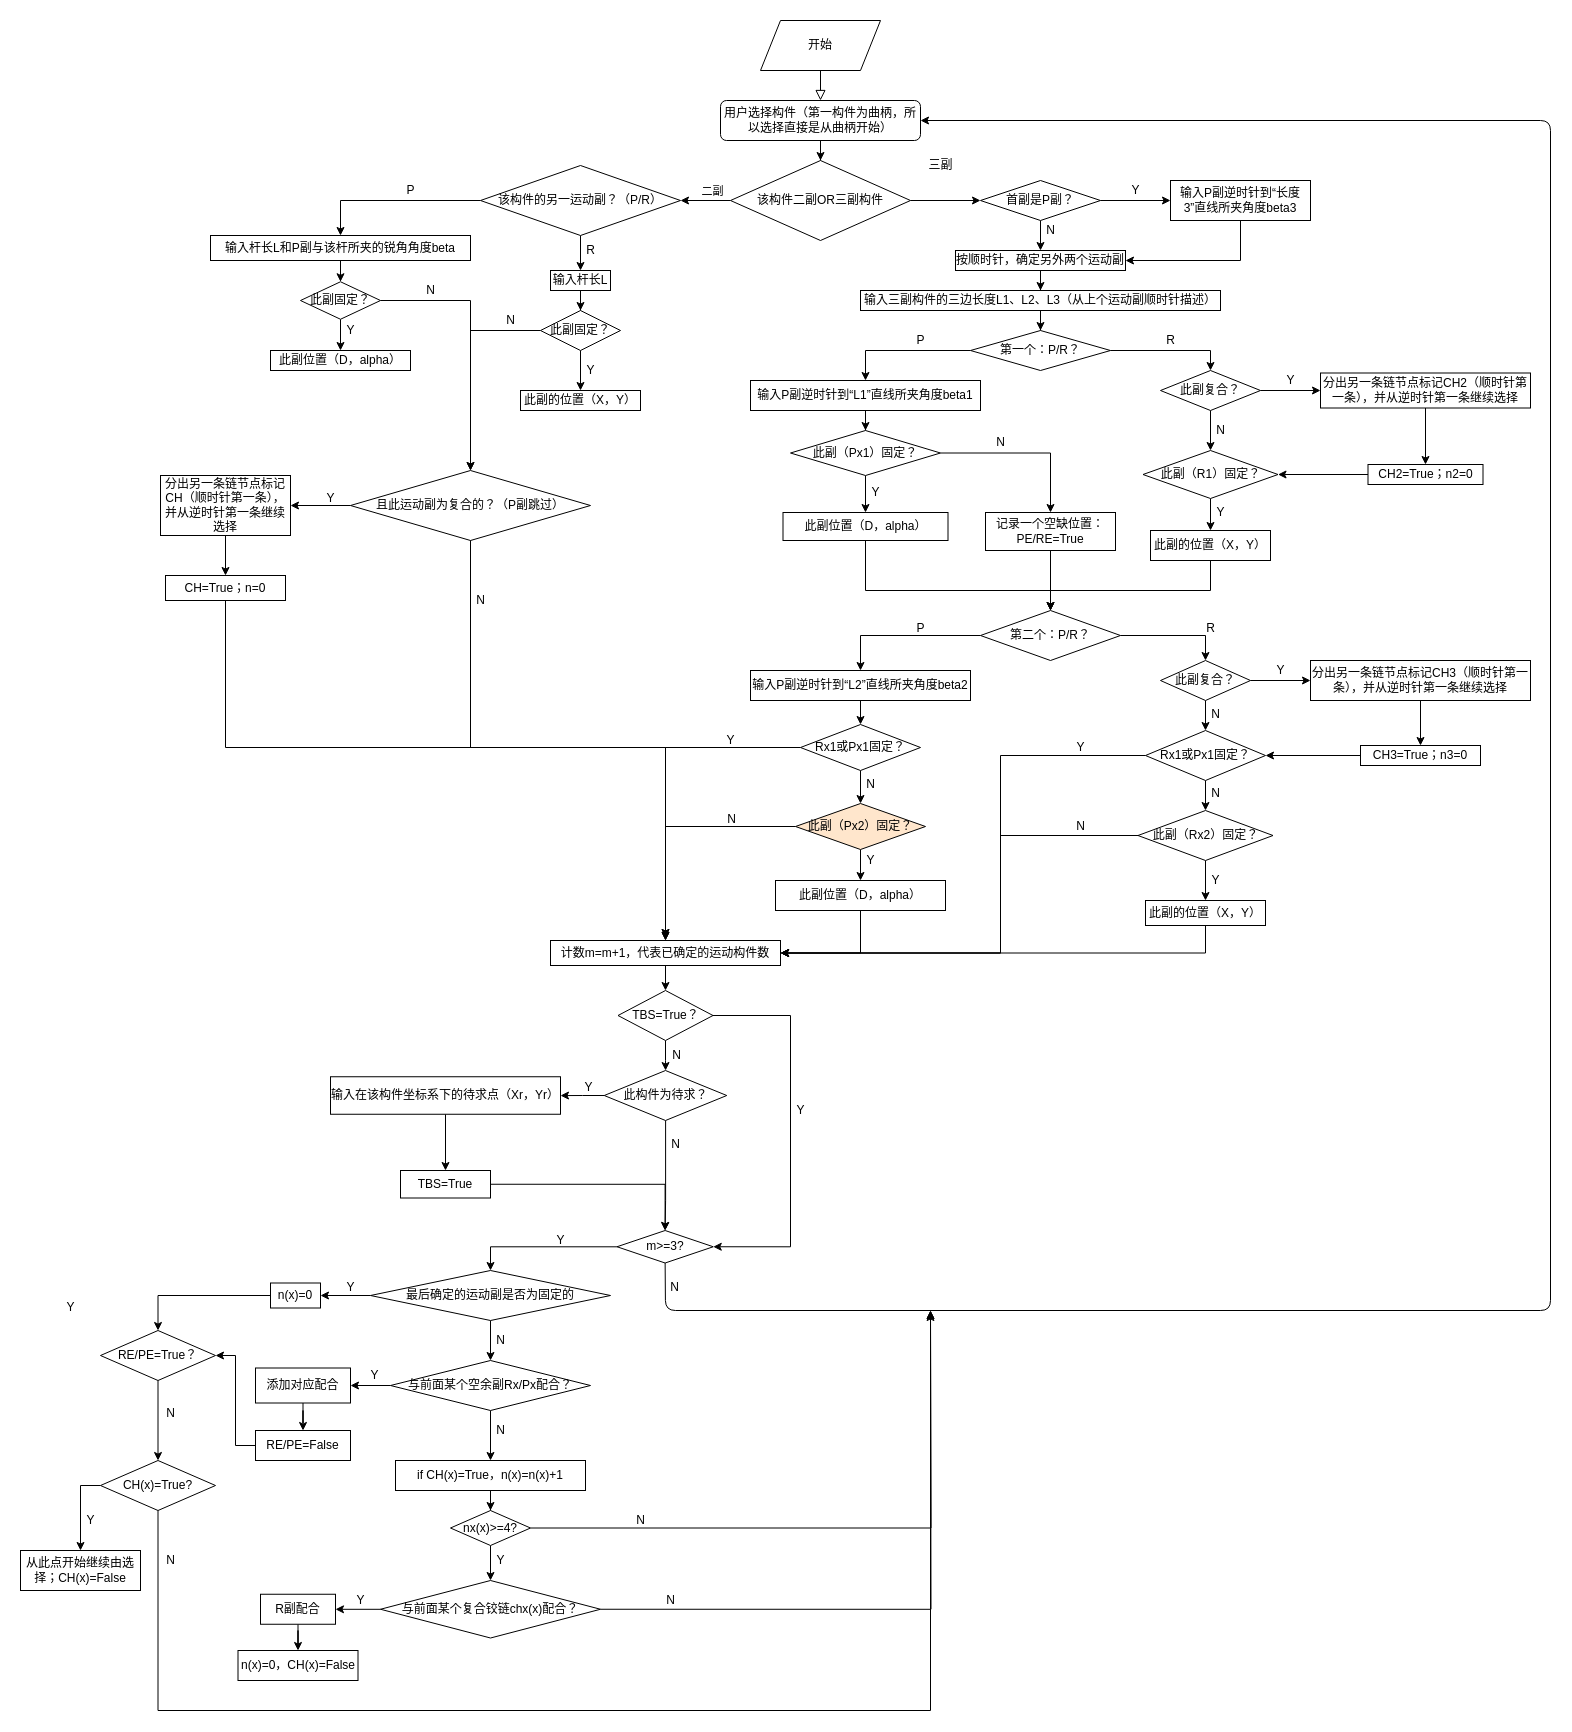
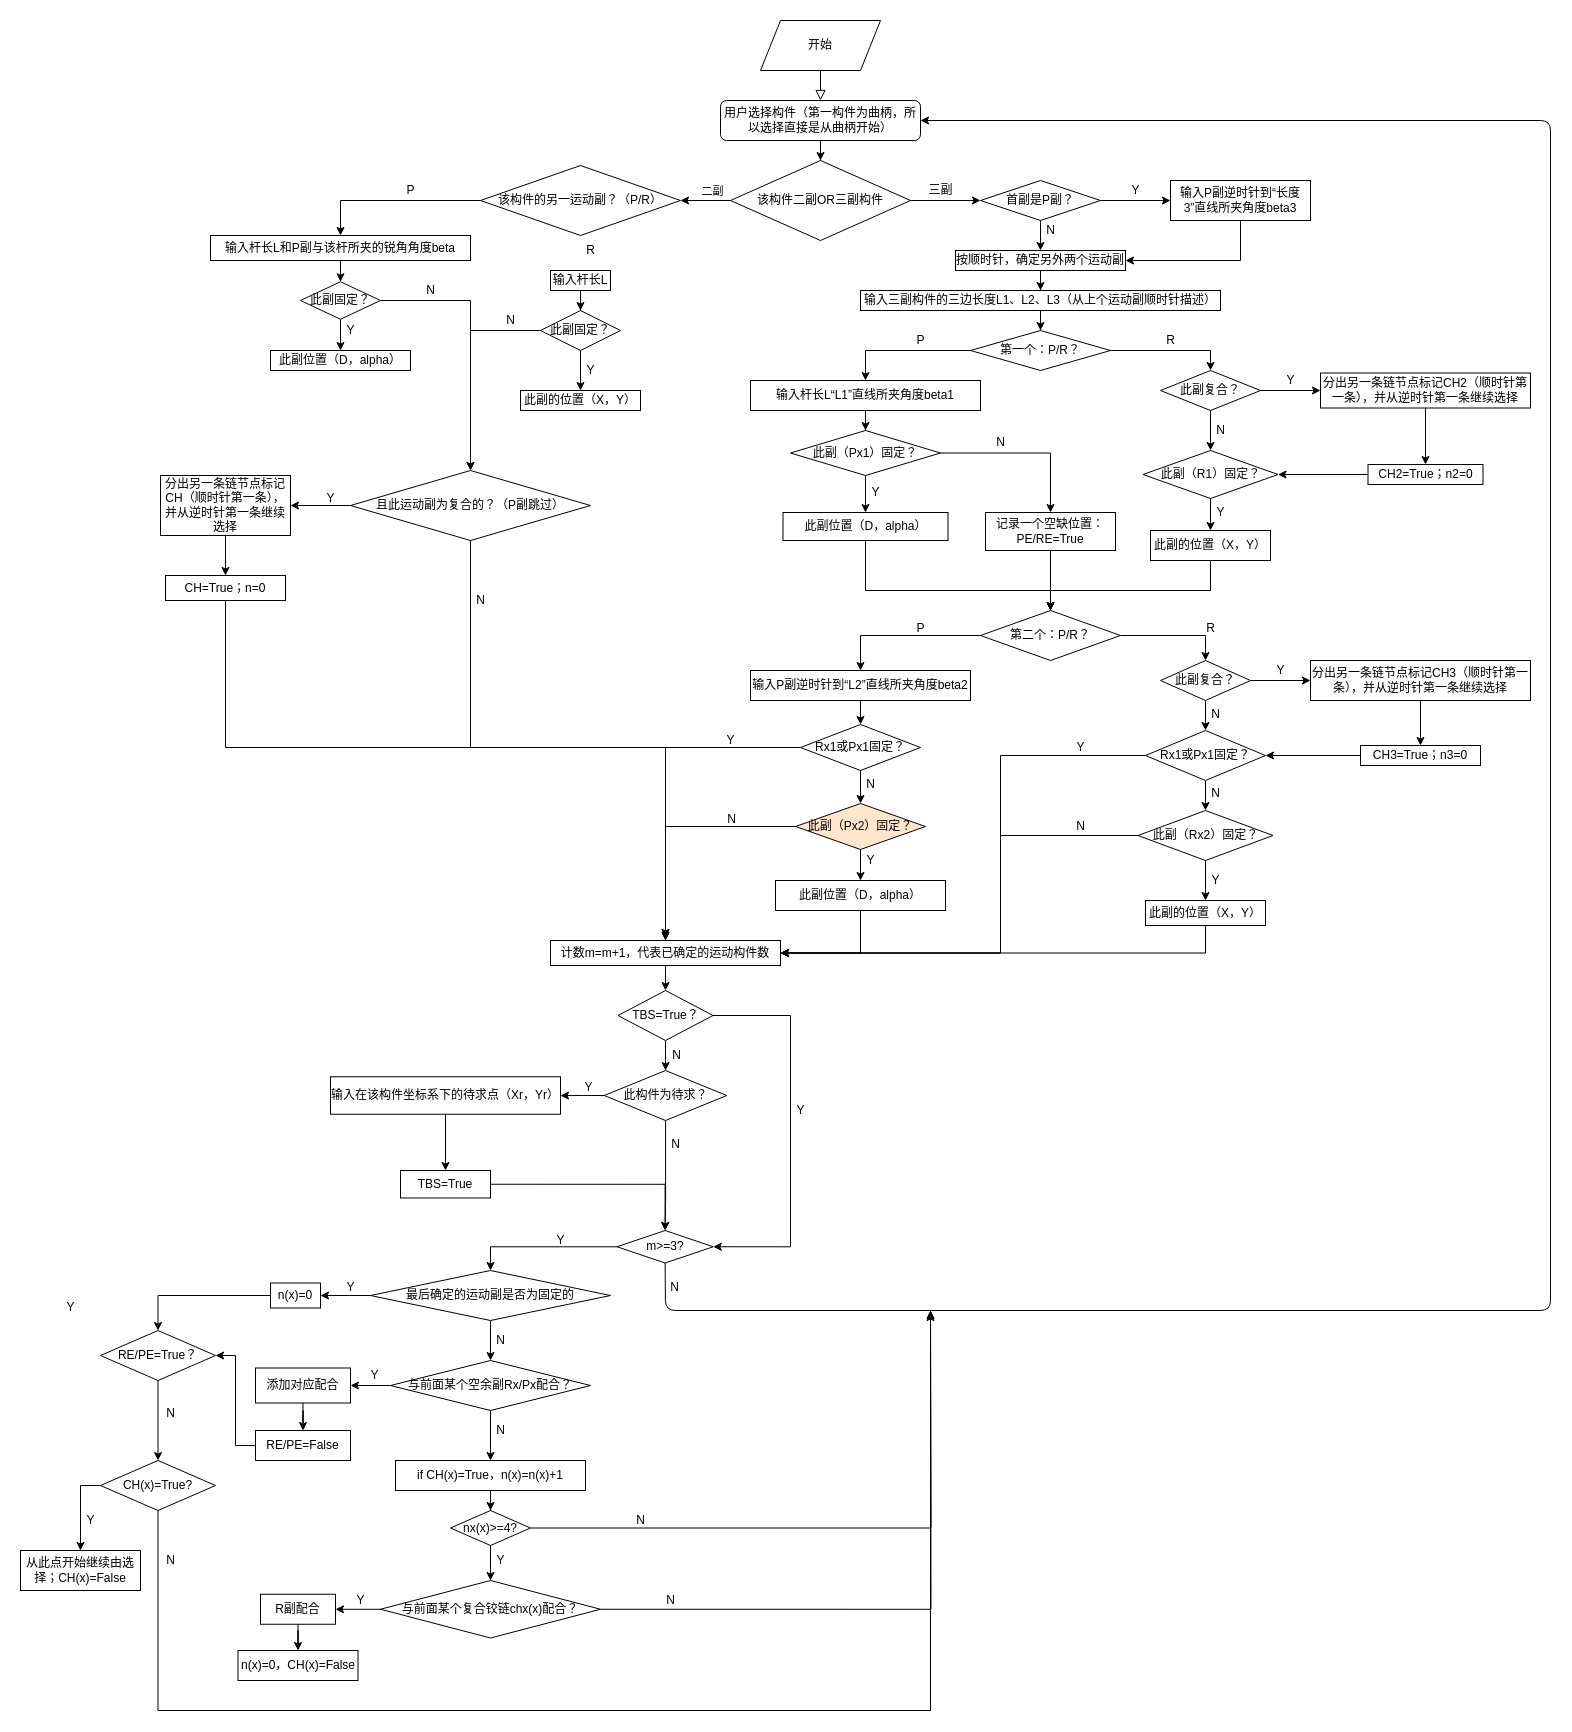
(941, 166) -> (941, 191)
(581, 255) -> none
(866, 396) -> (866, 396)
